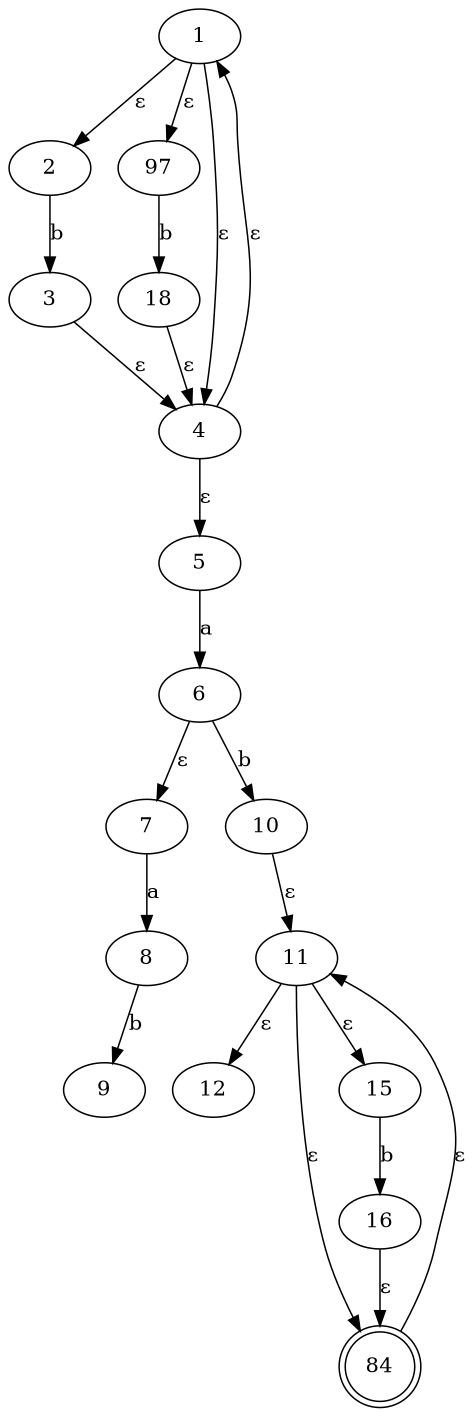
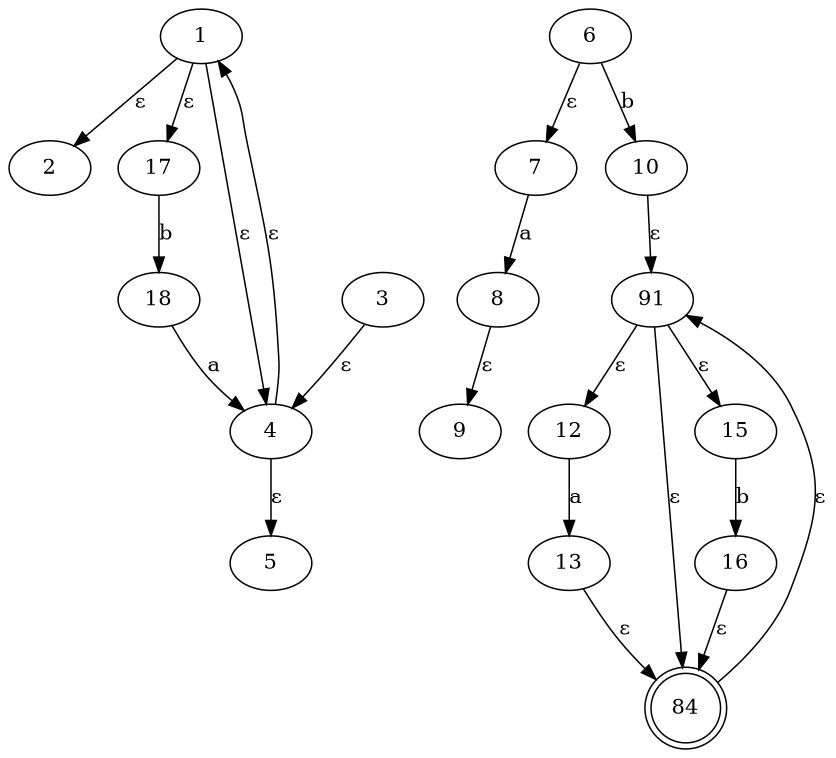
(159, 168) -> (159, 168)
(50, 226) -> none
(189, 366) -> (214, 366)
none -> (569, 563)
(200, 621) -> none
(297, 958) -> (652, 300)
(136, 1024) -> (487, 366)
